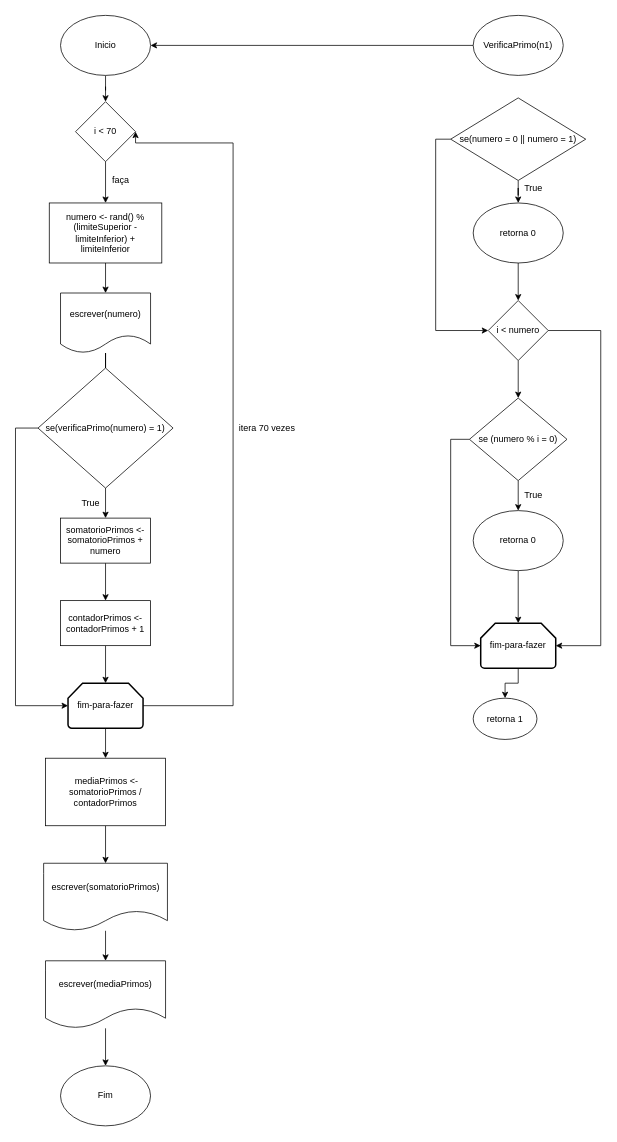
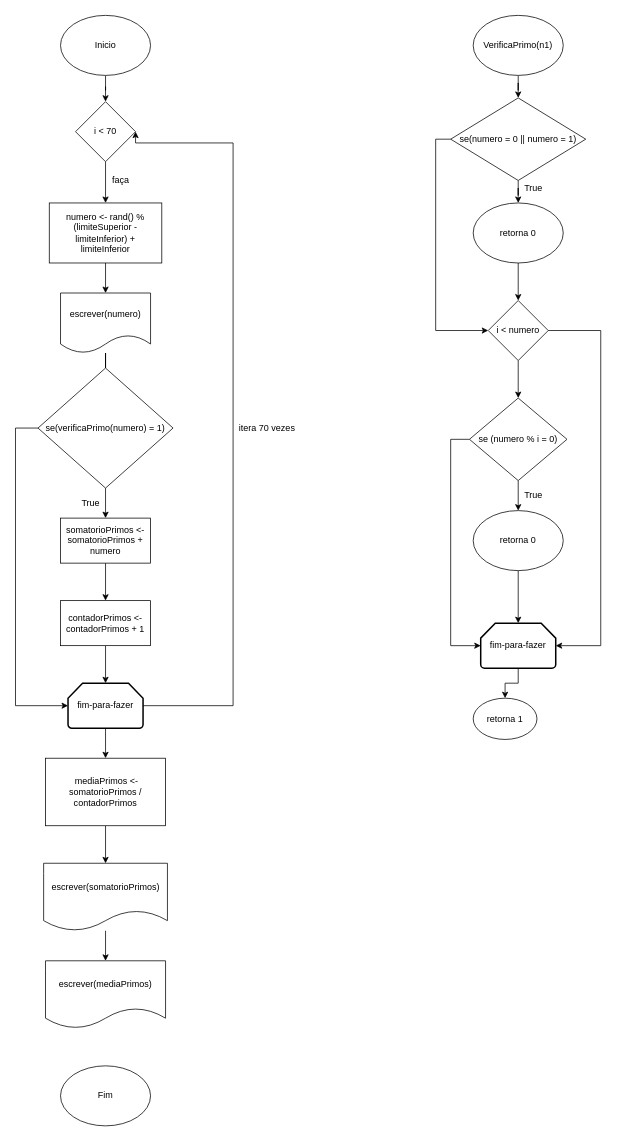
(315, 45) -> (518, 89)
(105, 1044) -> none
